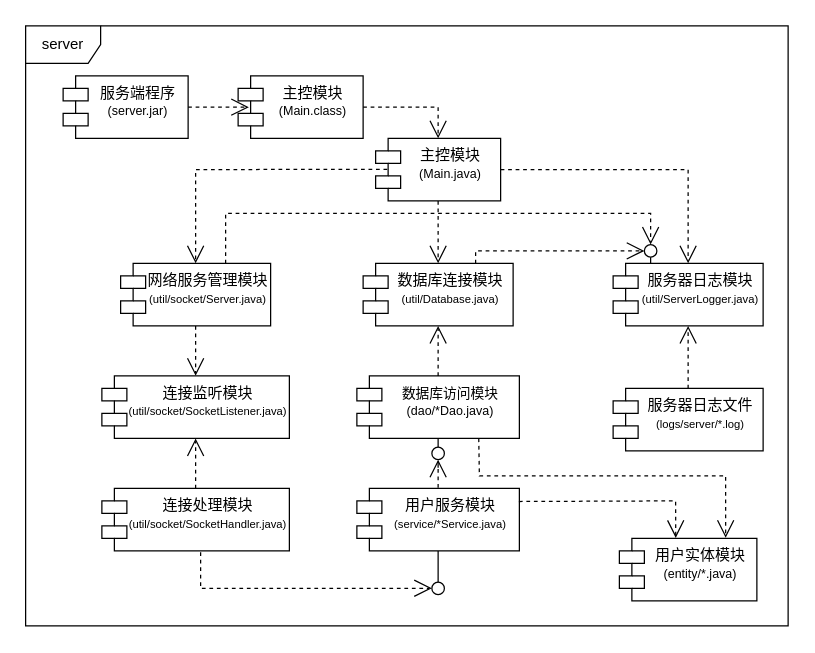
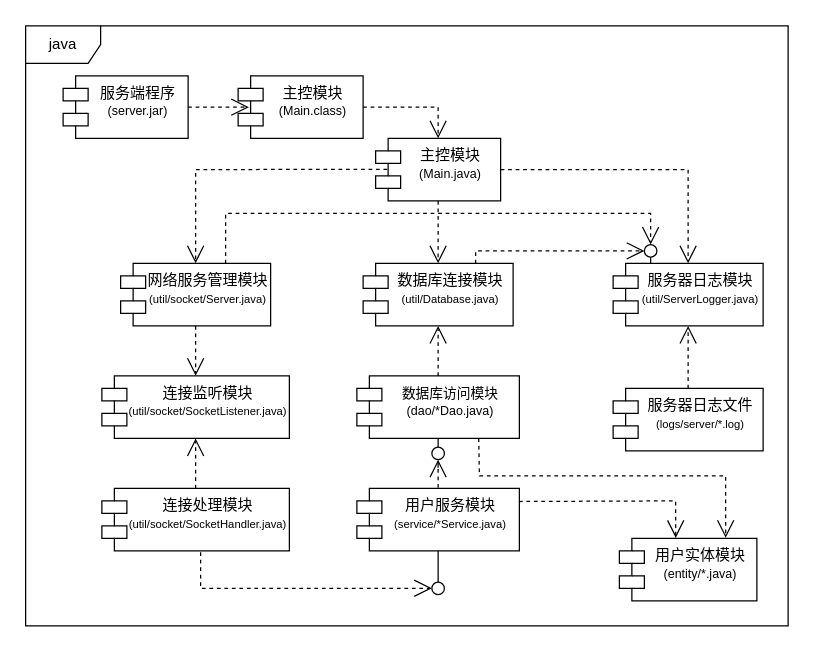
(63, 44) -> (63, 44)
